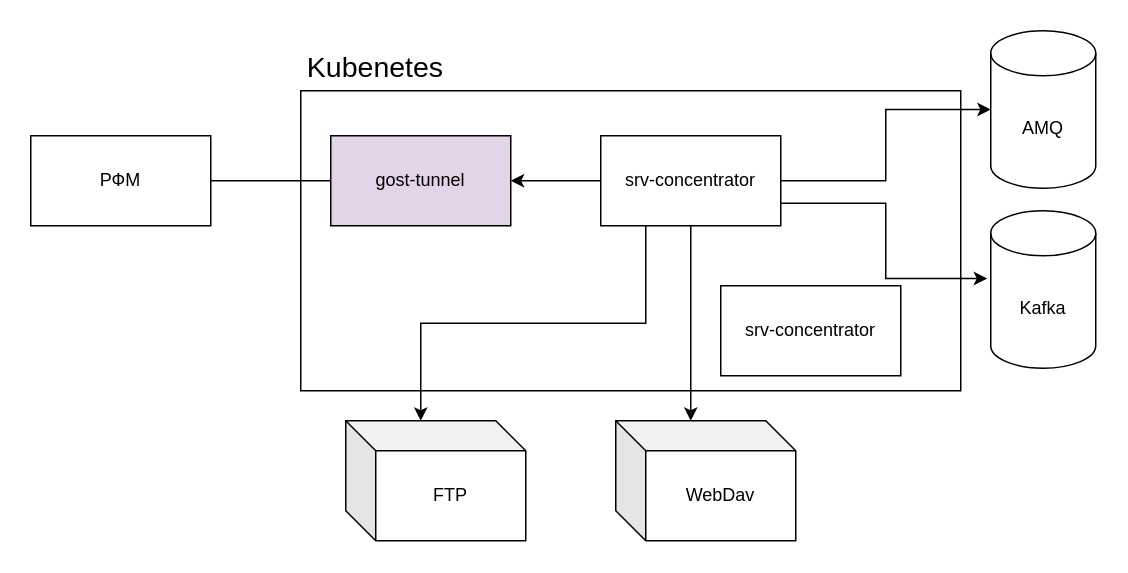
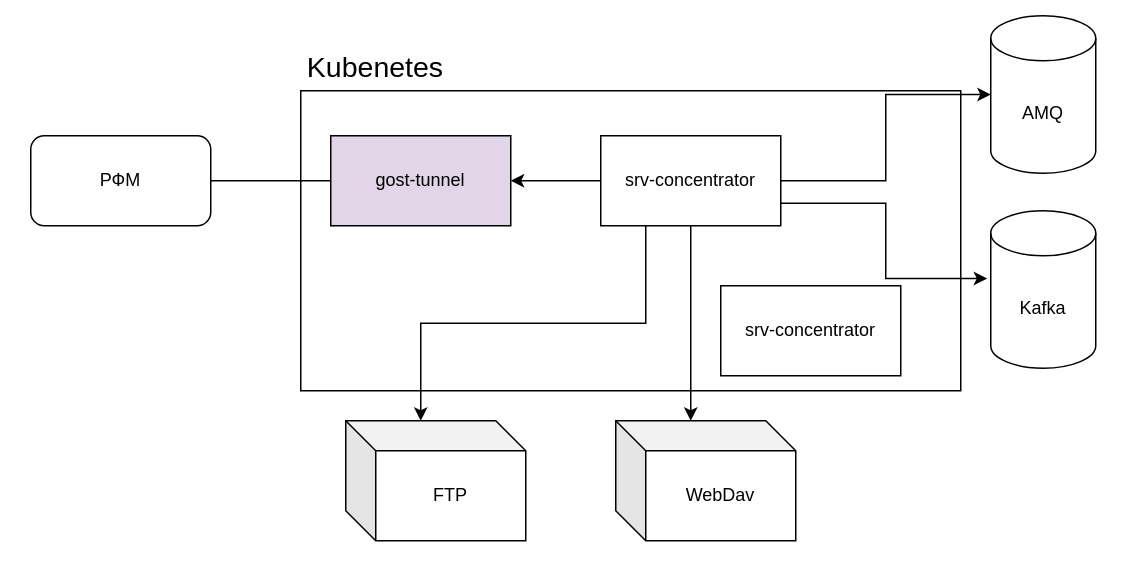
(1043, 110) -> (1043, 95)
(121, 181) -> (121, 181)
